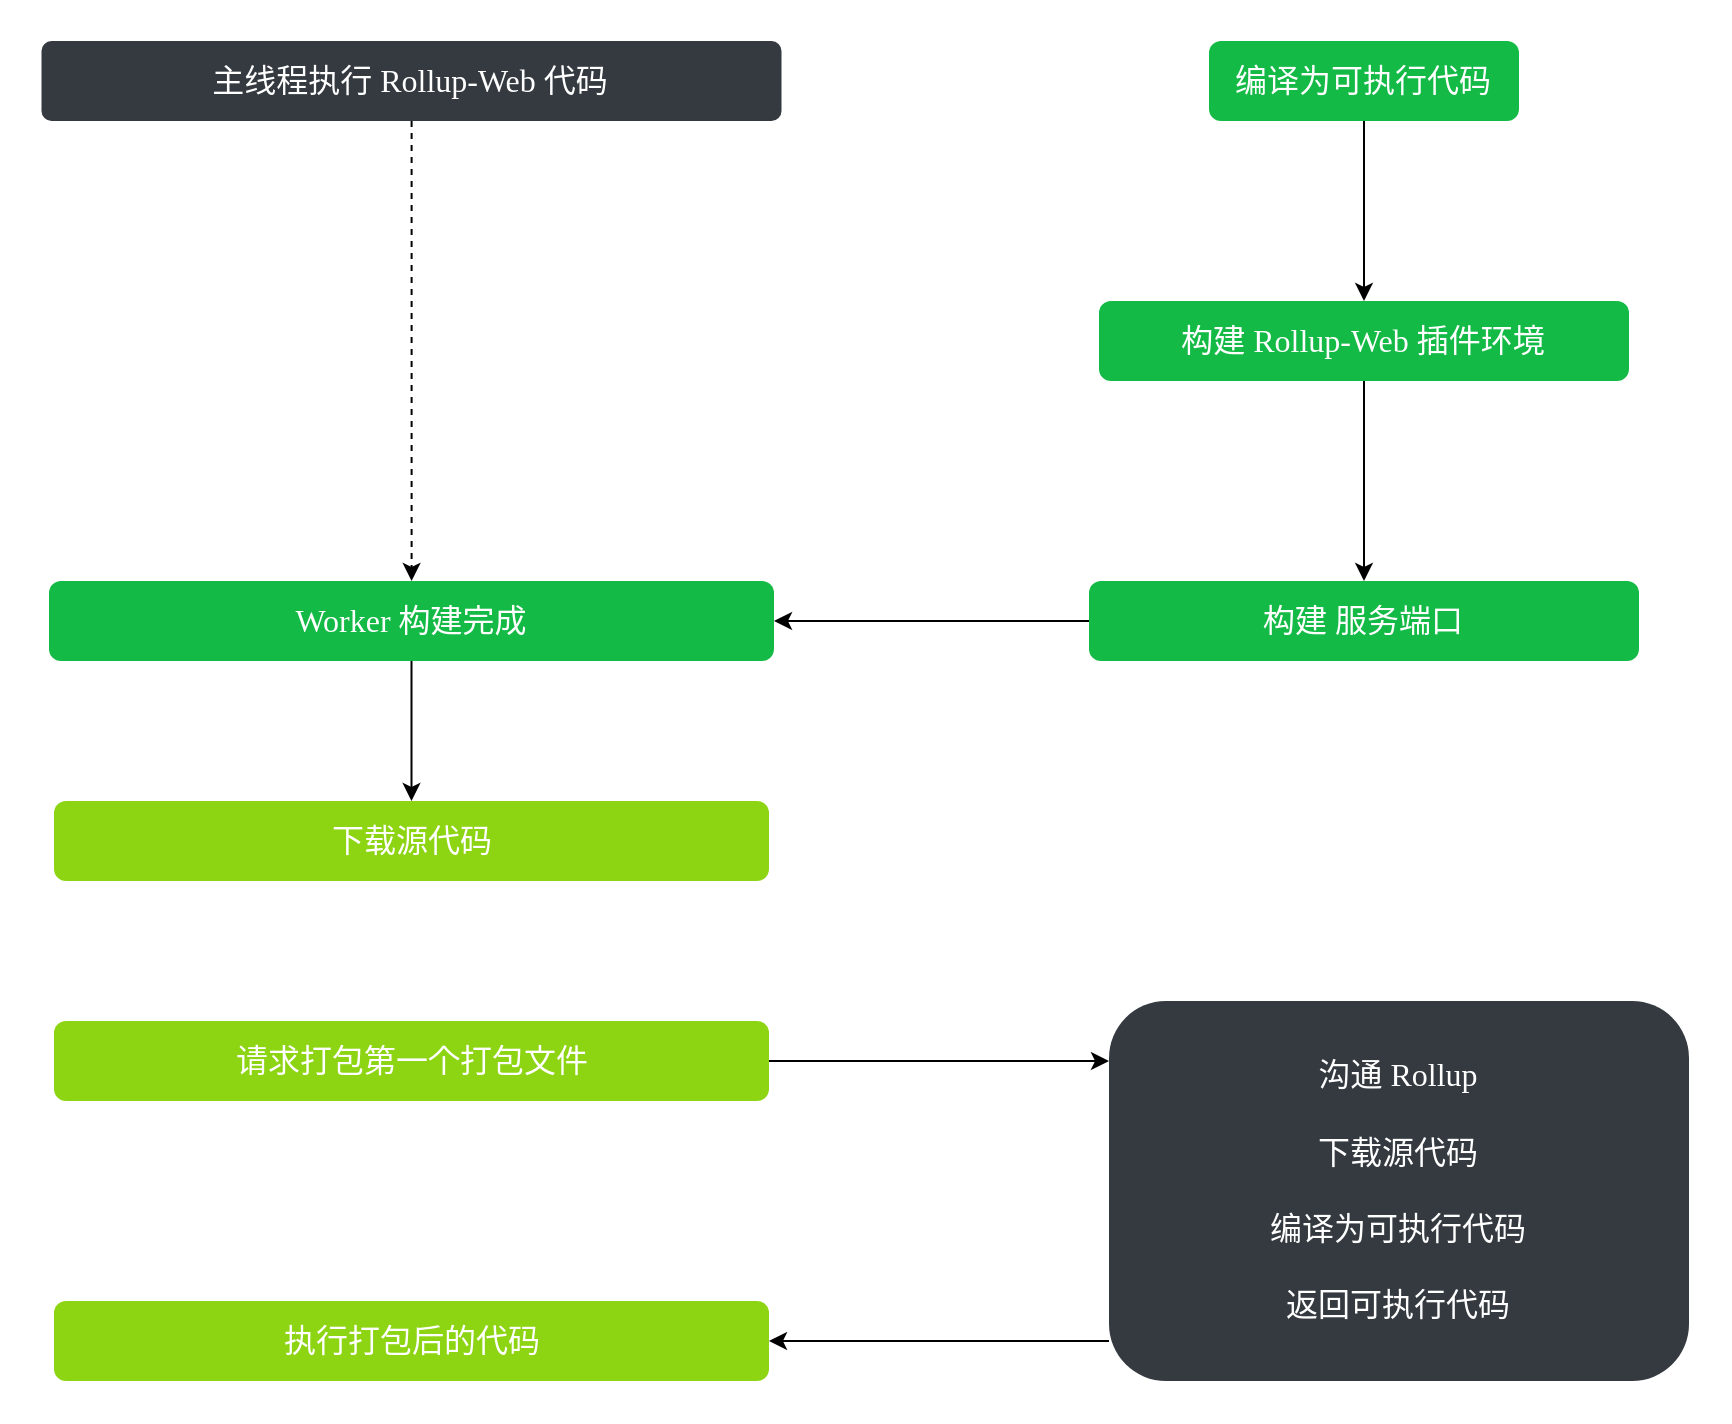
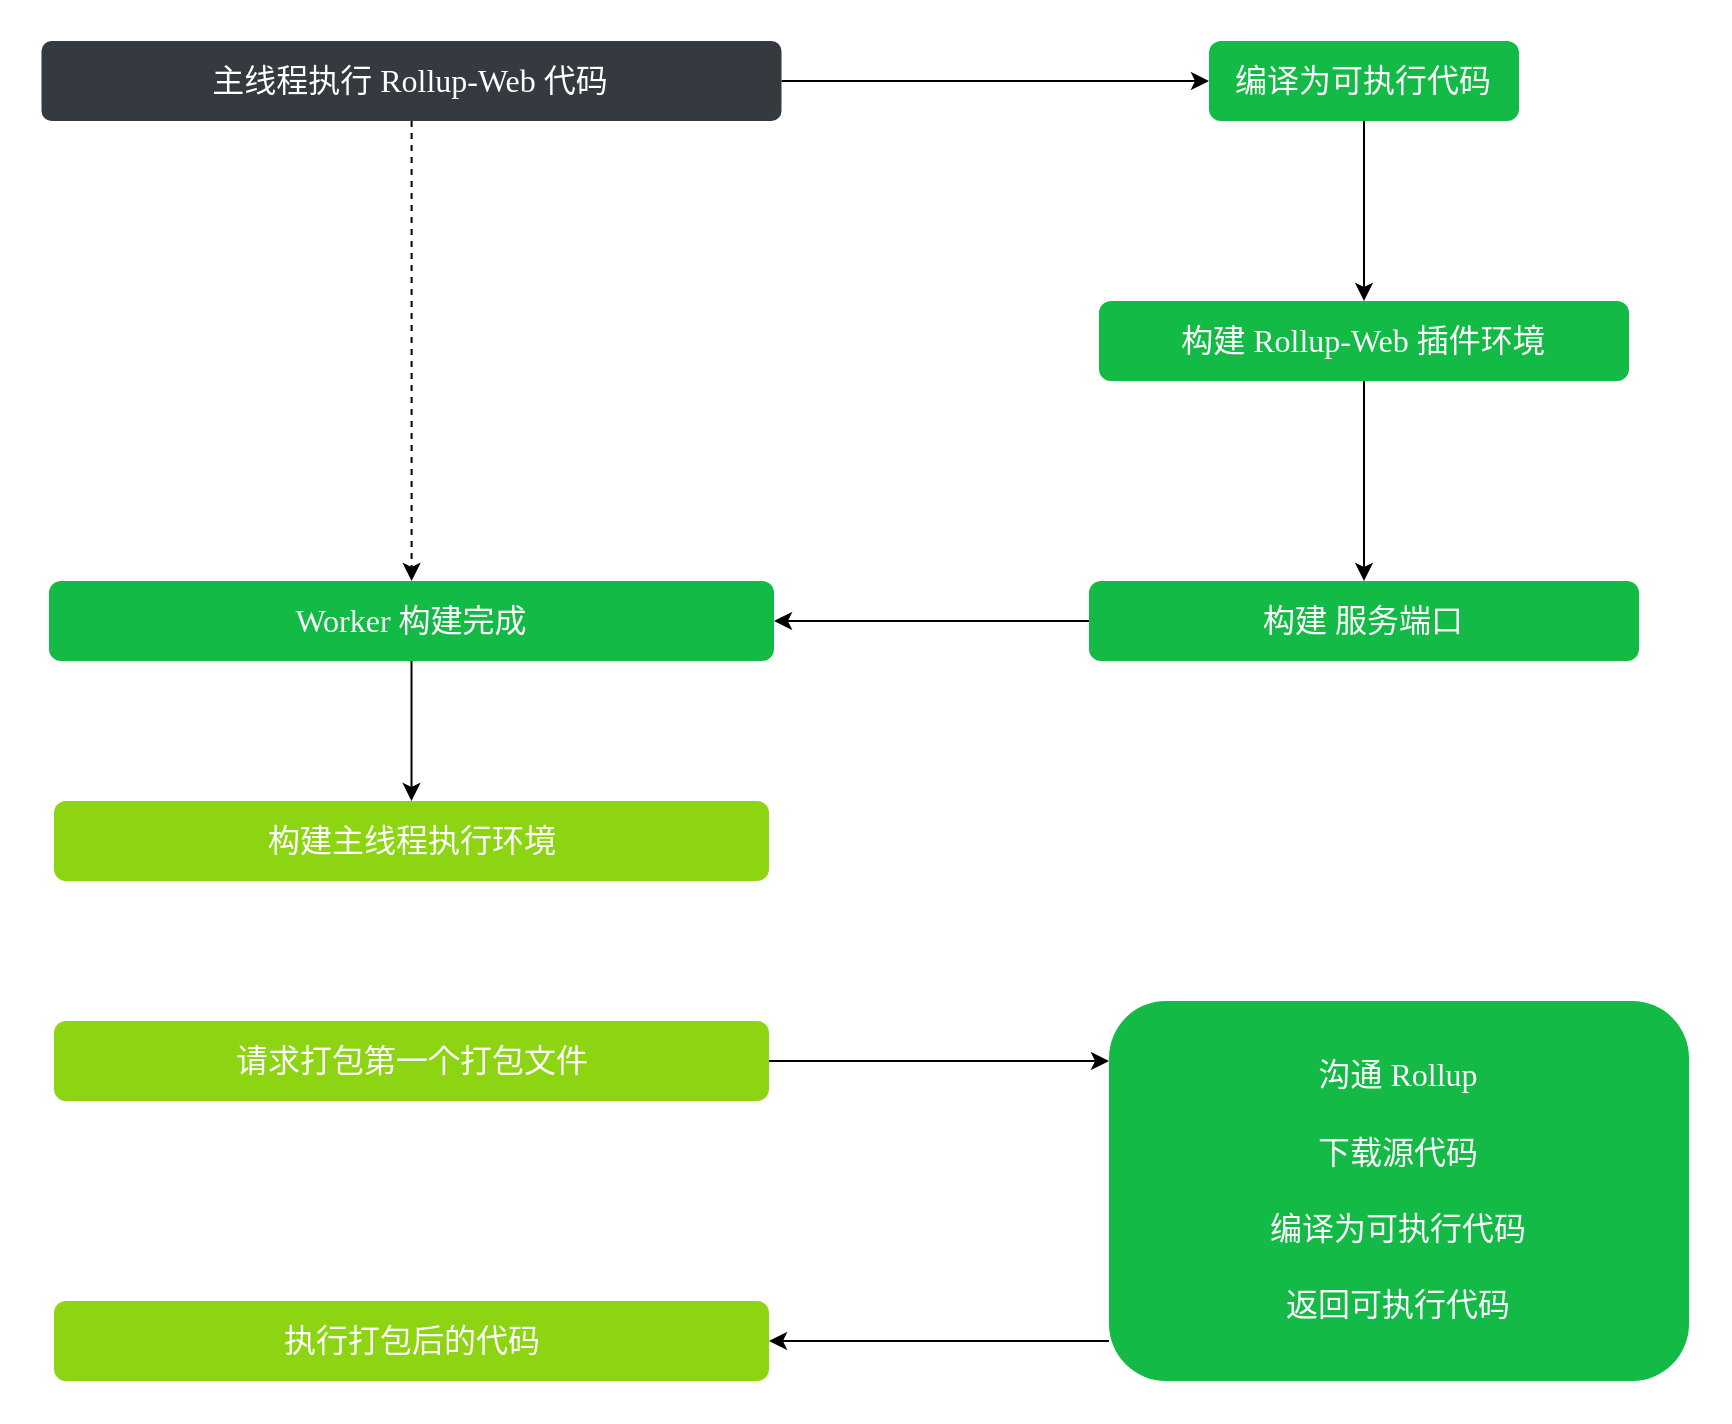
none -> (989, 81)
(413, 841) -> (413, 841)
(1399, 1191) -> (1399, 1191)
